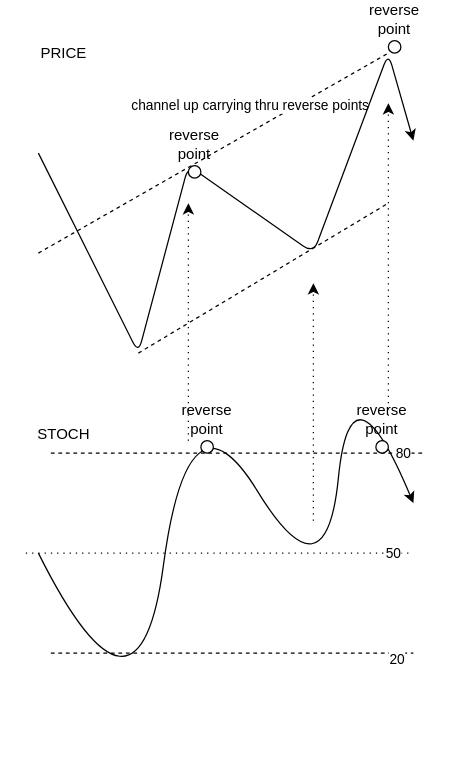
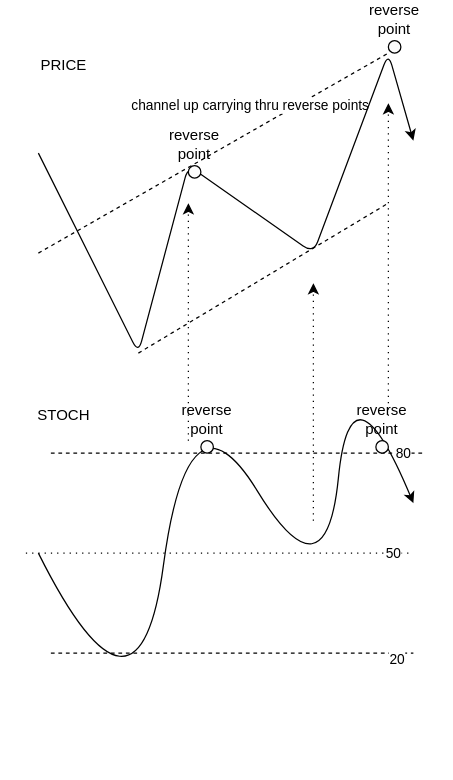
(63, 53) -> (63, 66)
(63, 434) -> (63, 416)
